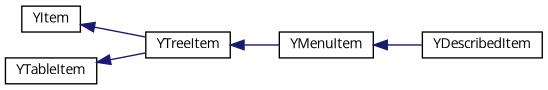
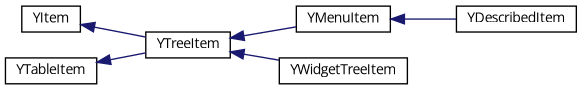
none -> (343, 71)
